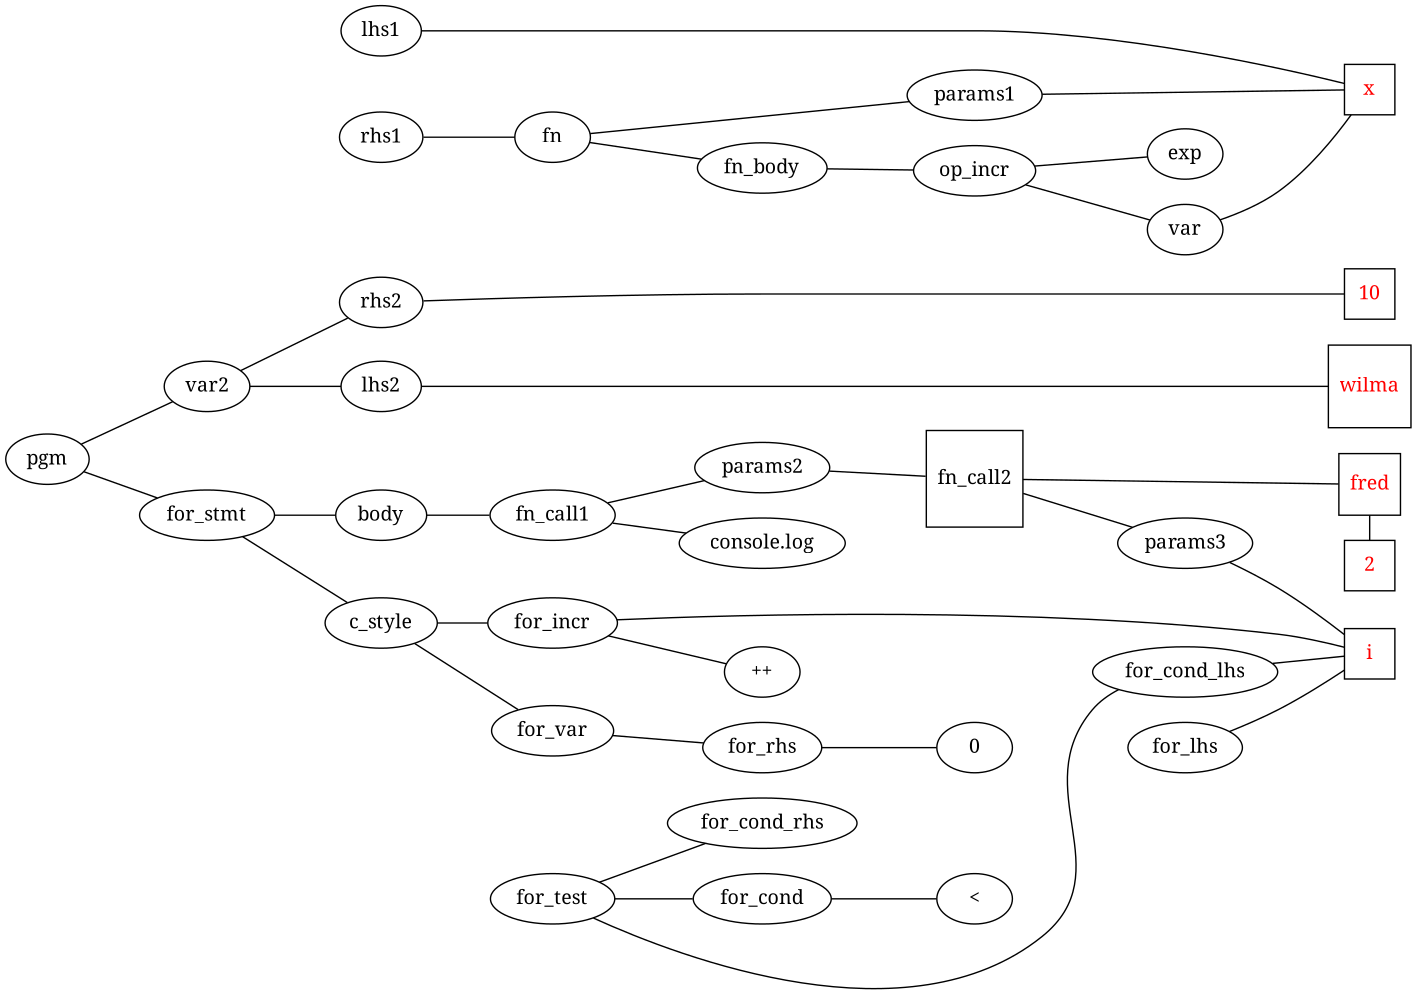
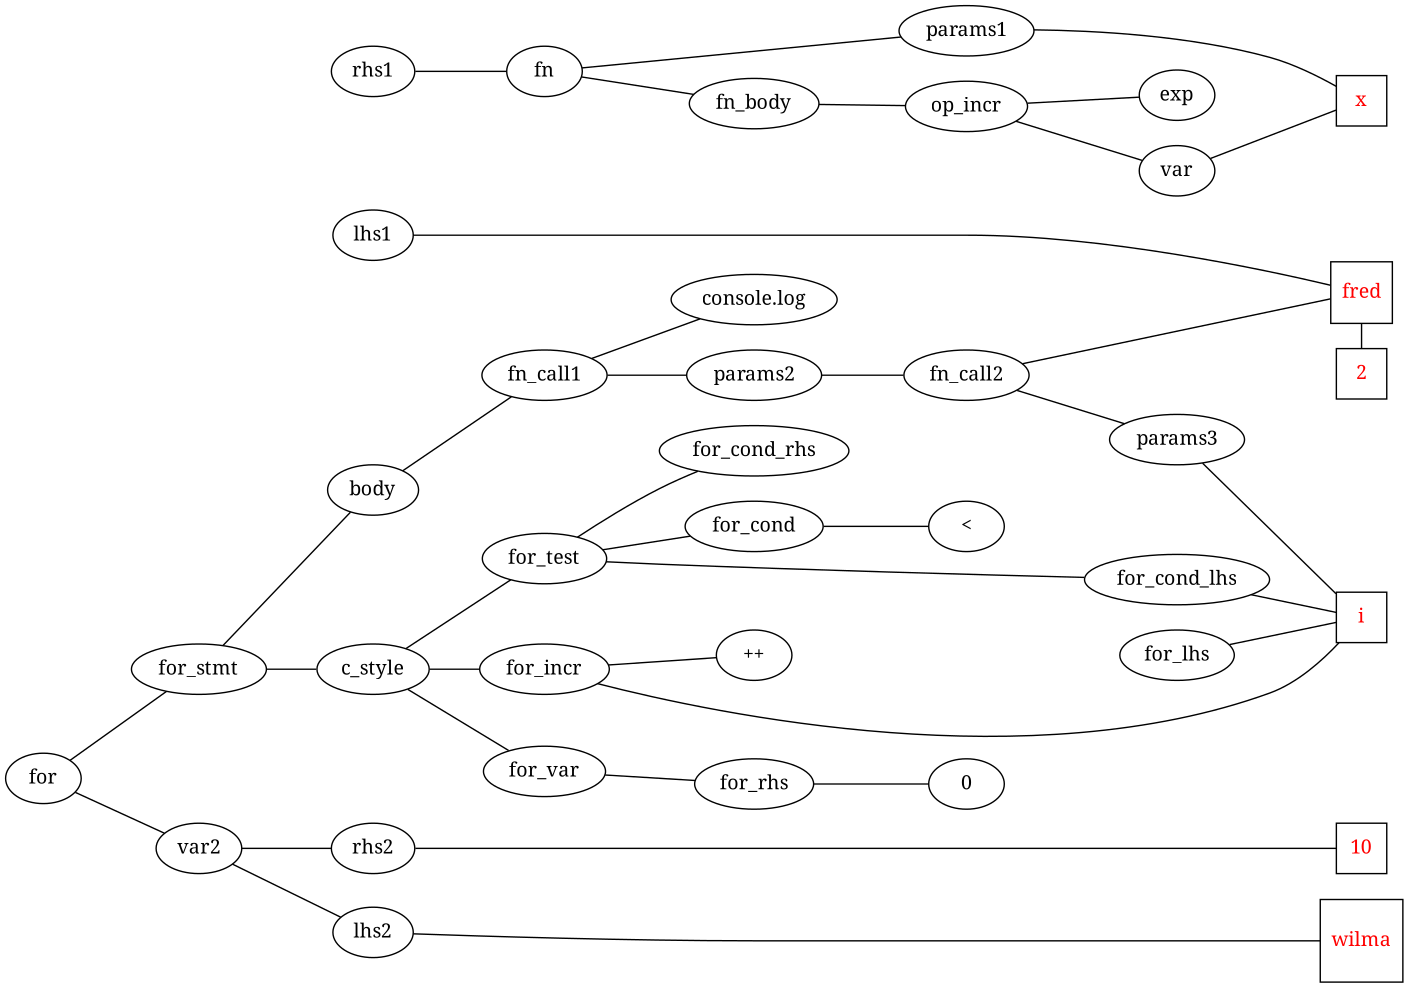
(885, 31) -> (874, 235)
(47, 459) -> (43, 778)
(975, 479) -> (967, 375)
none -> (458, 614)
